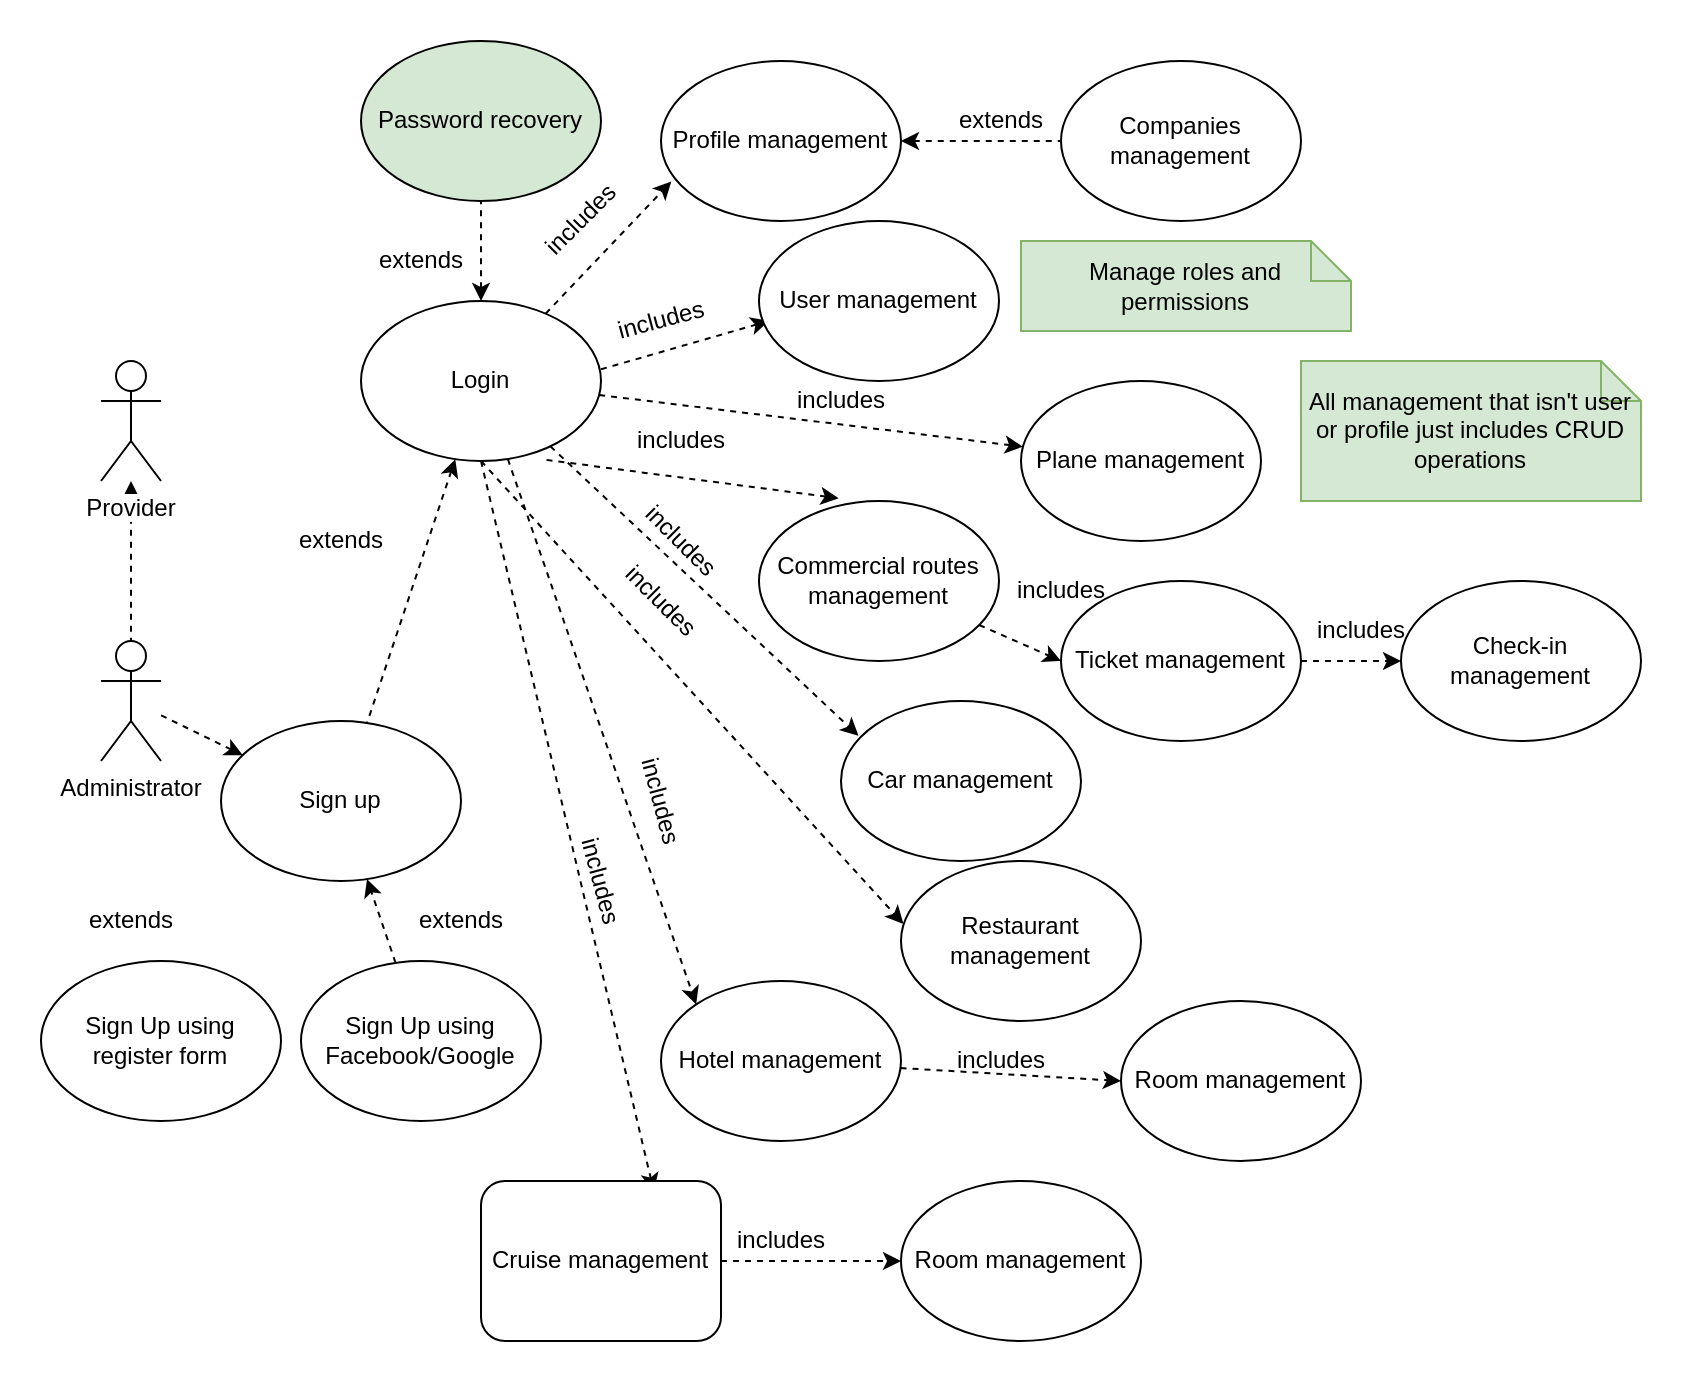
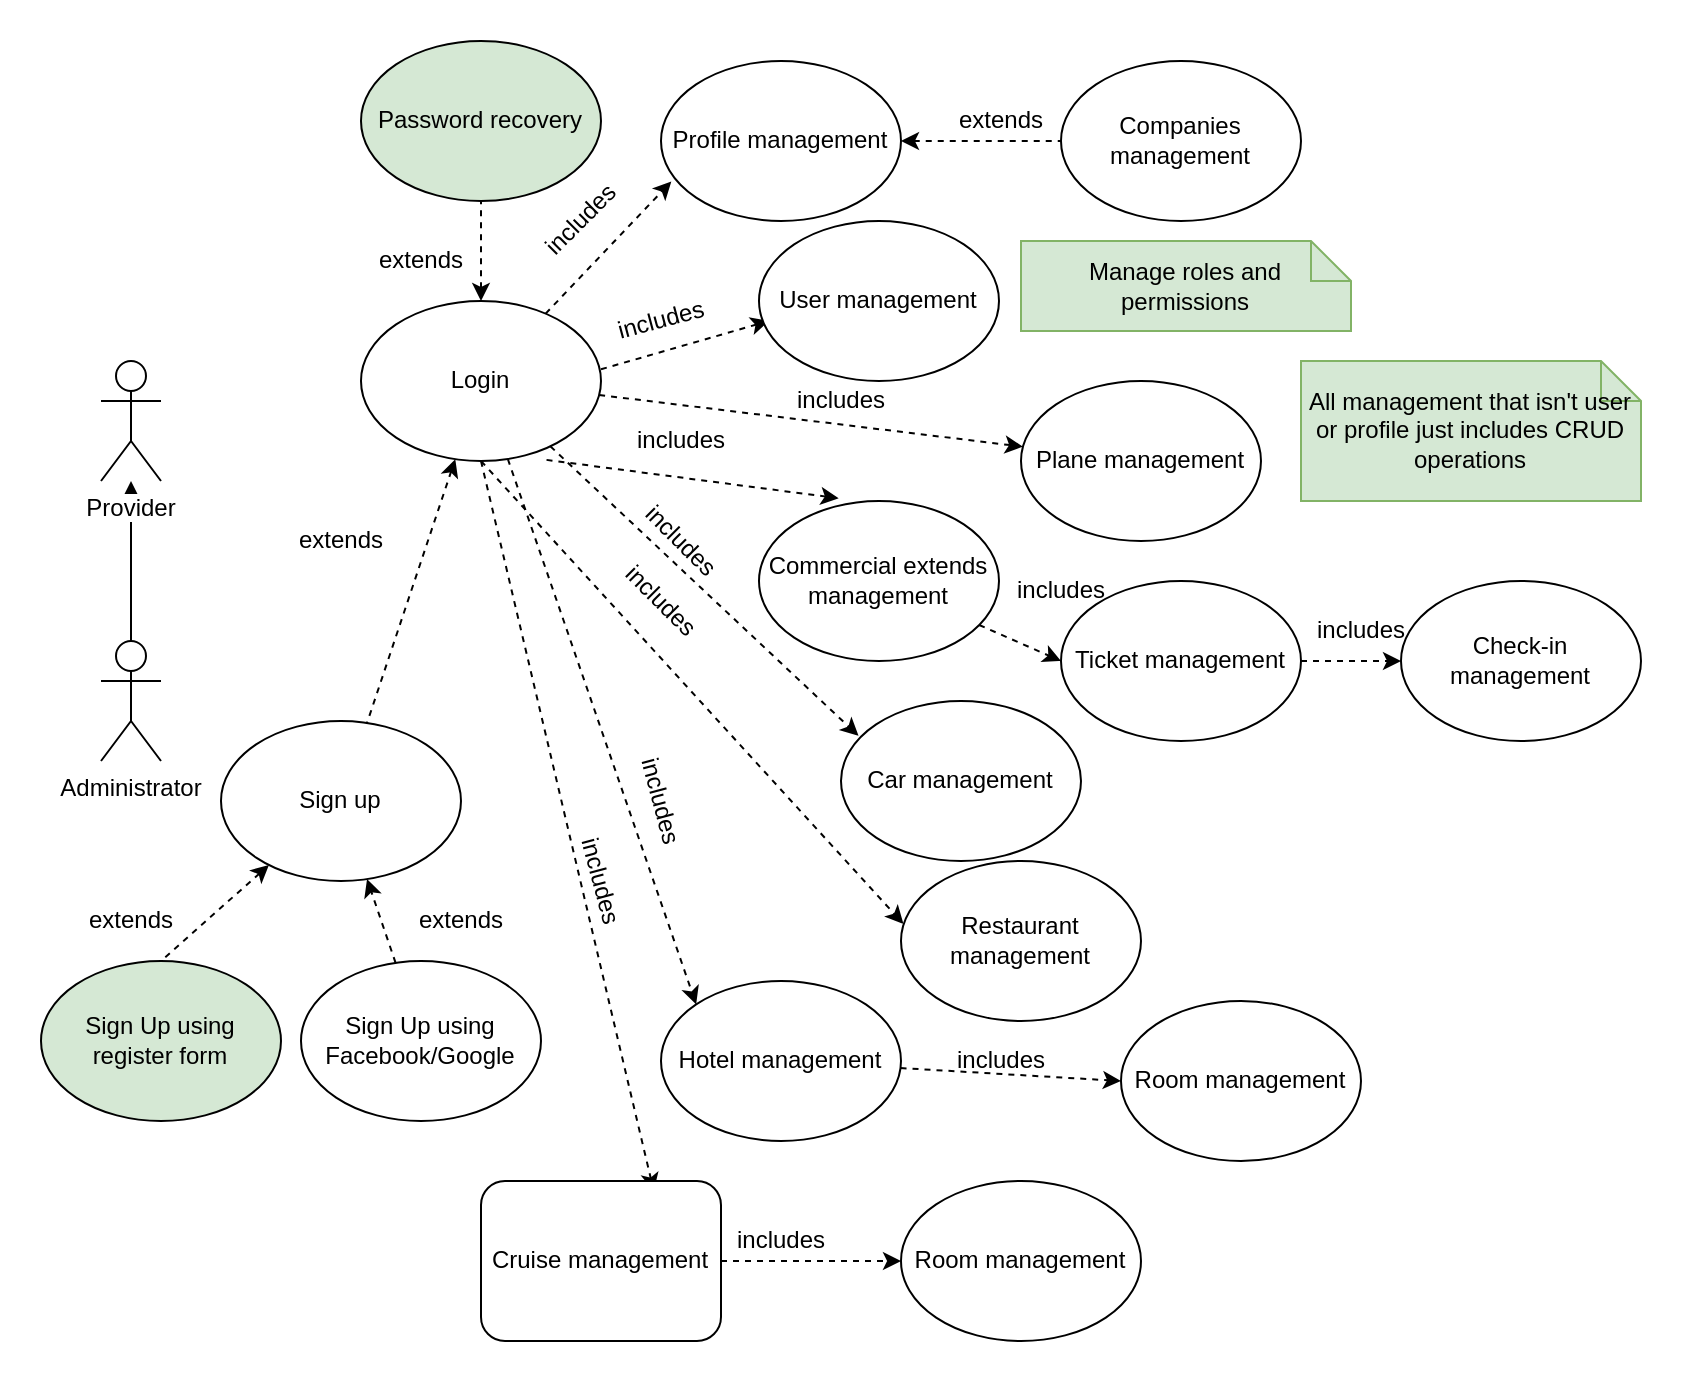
(131, 579) -> (131, 579)
(879, 581) -> (879, 581)
(196, 732) -> (212, 916)
(161, 1041) -> (161, 1041)
